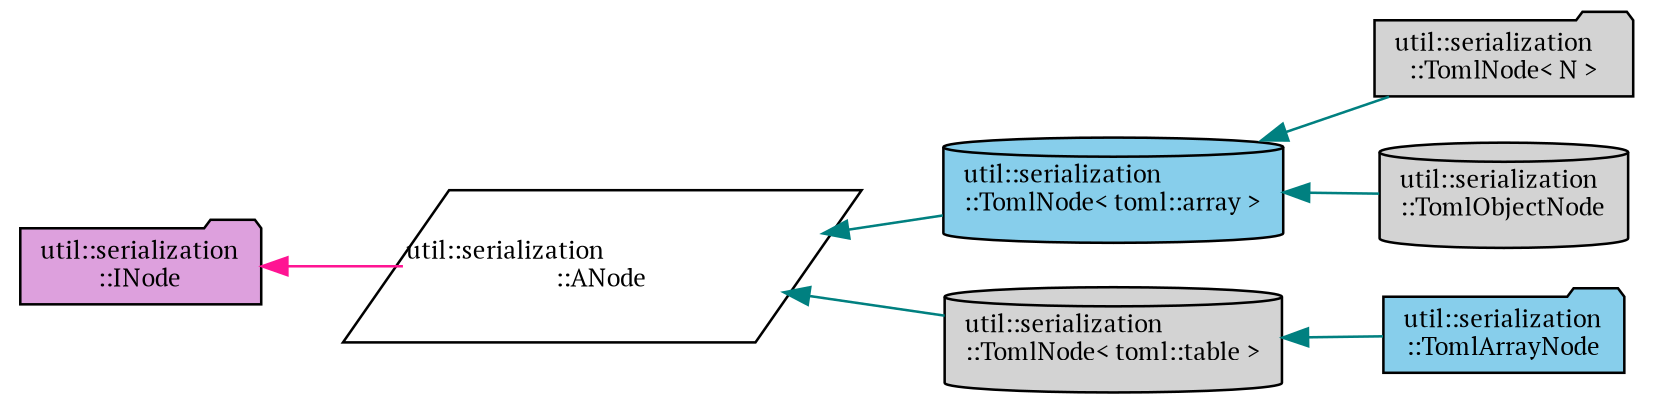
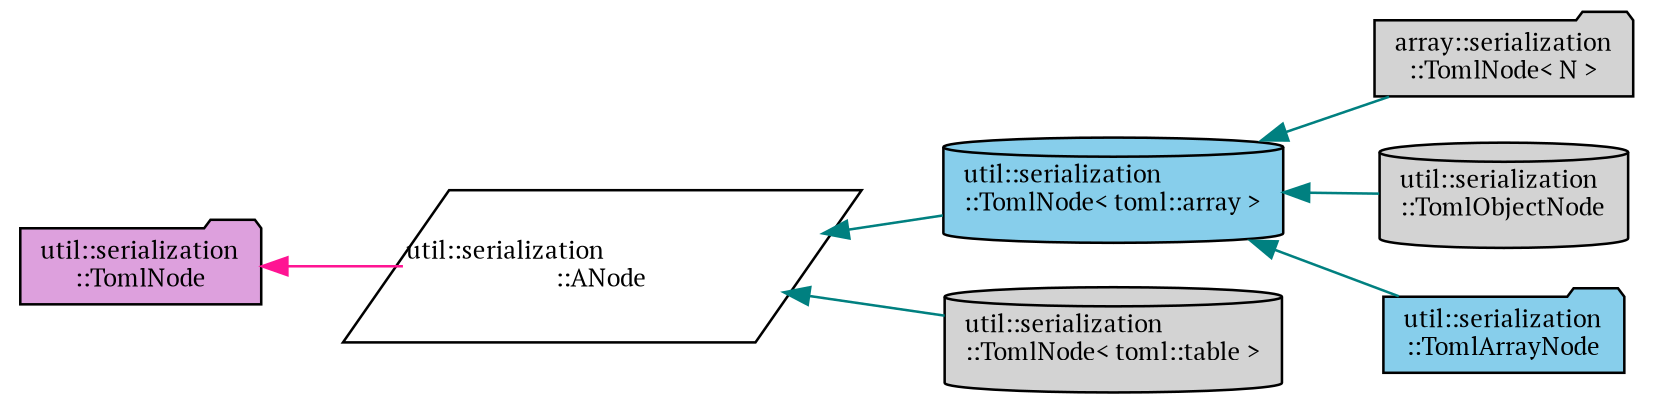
(1504, 58) -> (1504, 58)
(141, 266) -> (141, 266)
(1346, 337) -> (1337, 273)
